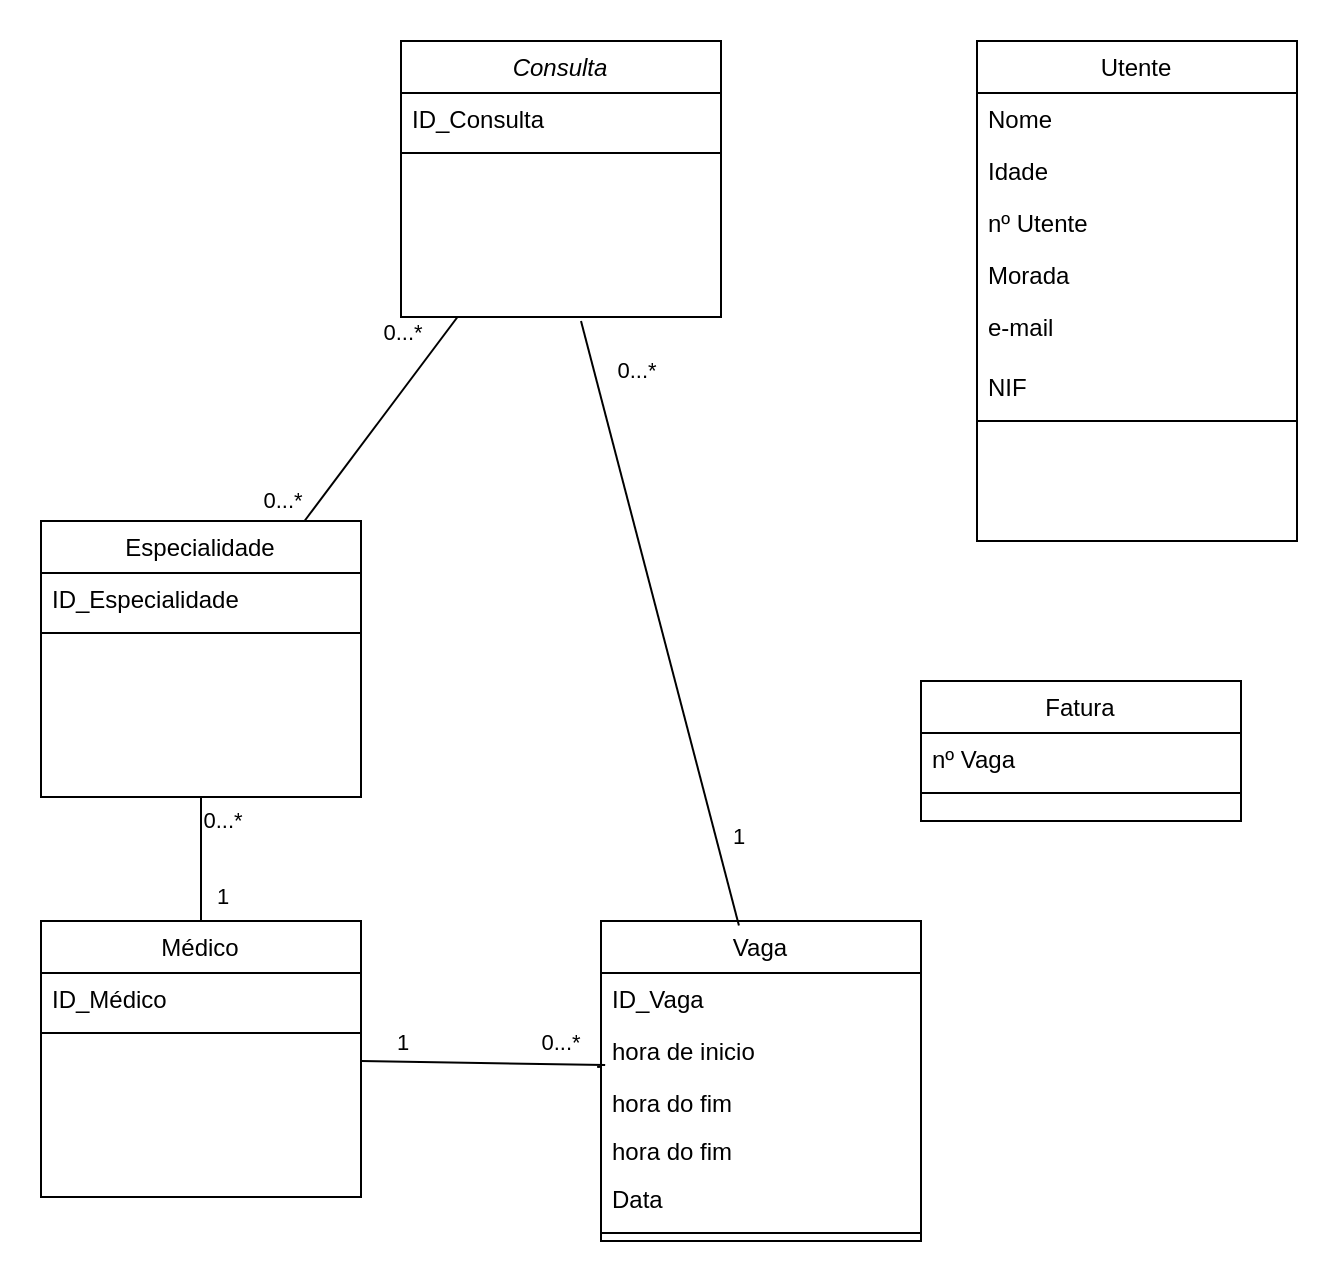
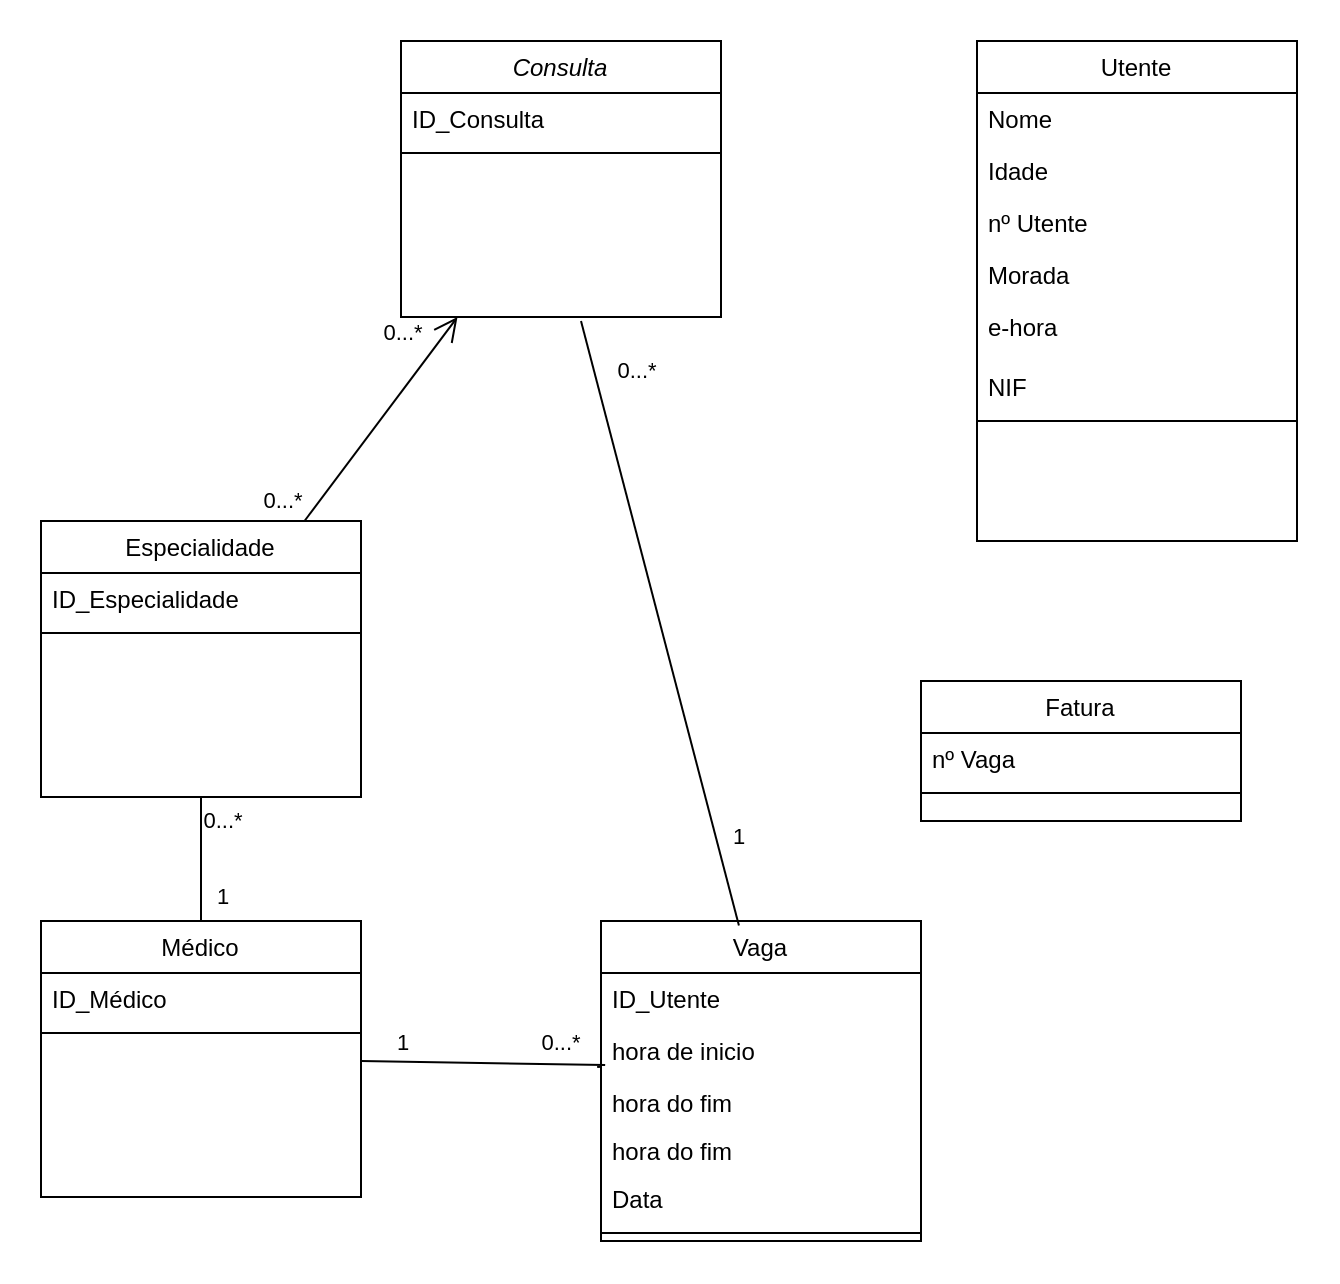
(453, 323) -> (452, 324)
(1022, 328) -> (1028, 328)
(659, 1000) -> (672, 1000)
